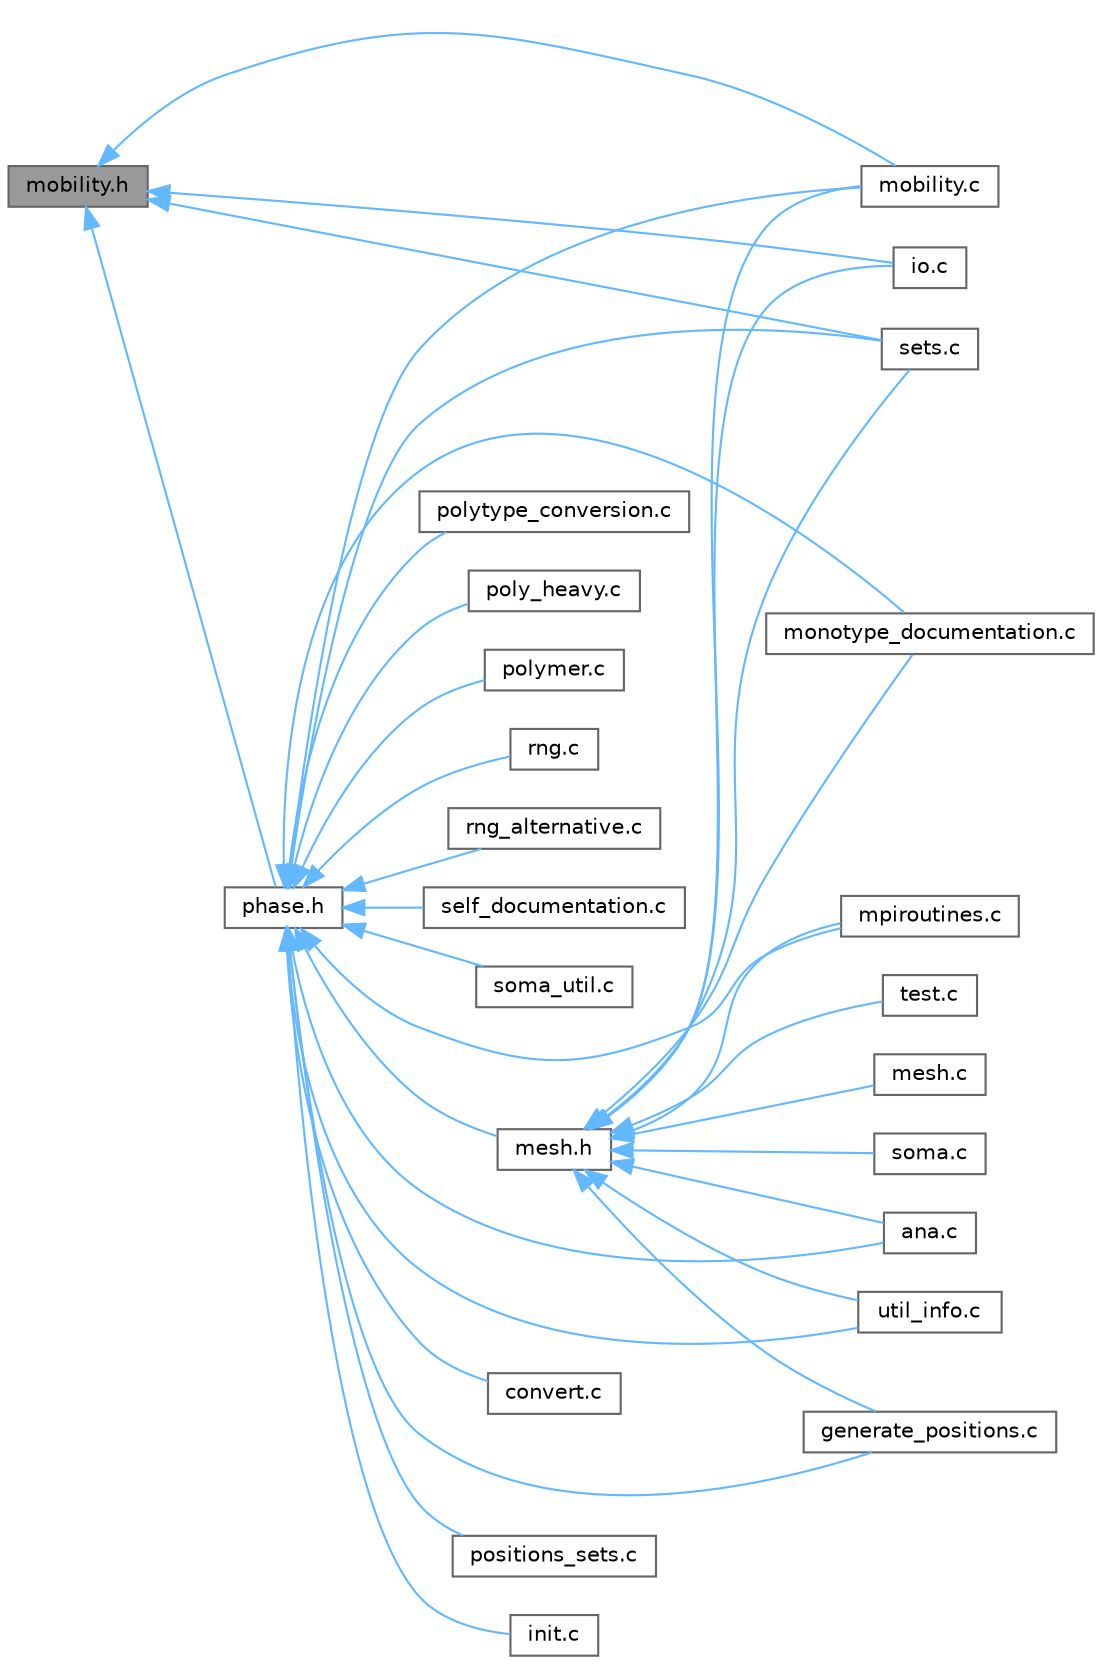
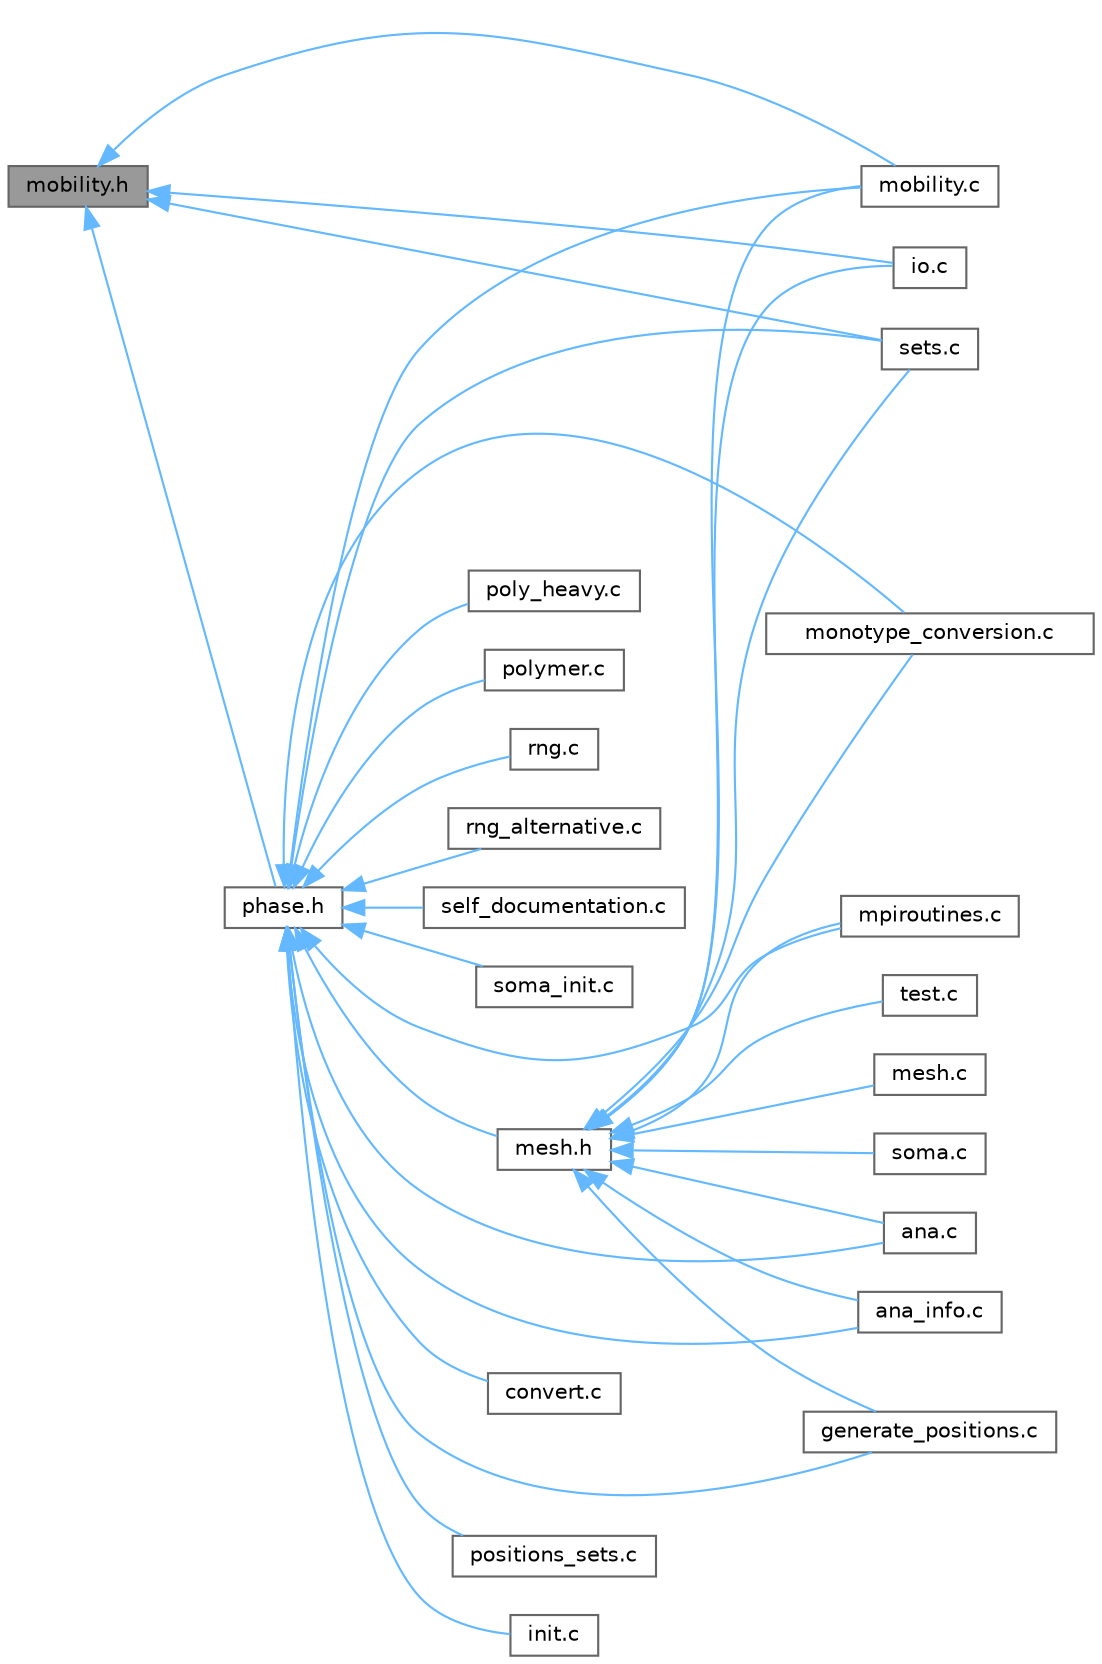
(554, 512) -> none
(930, 634) -> (930, 634)
(554, 987) -> (554, 987)
(930, 1312) -> (930, 1312)
